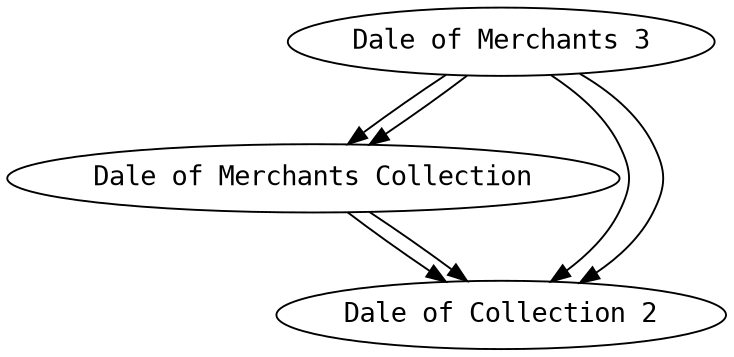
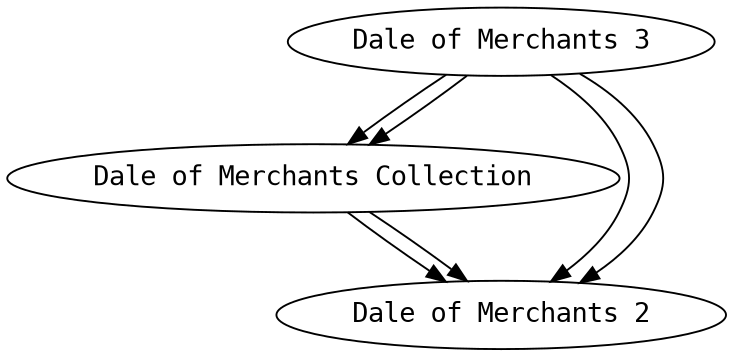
(501, 315) -> (501, 315)
